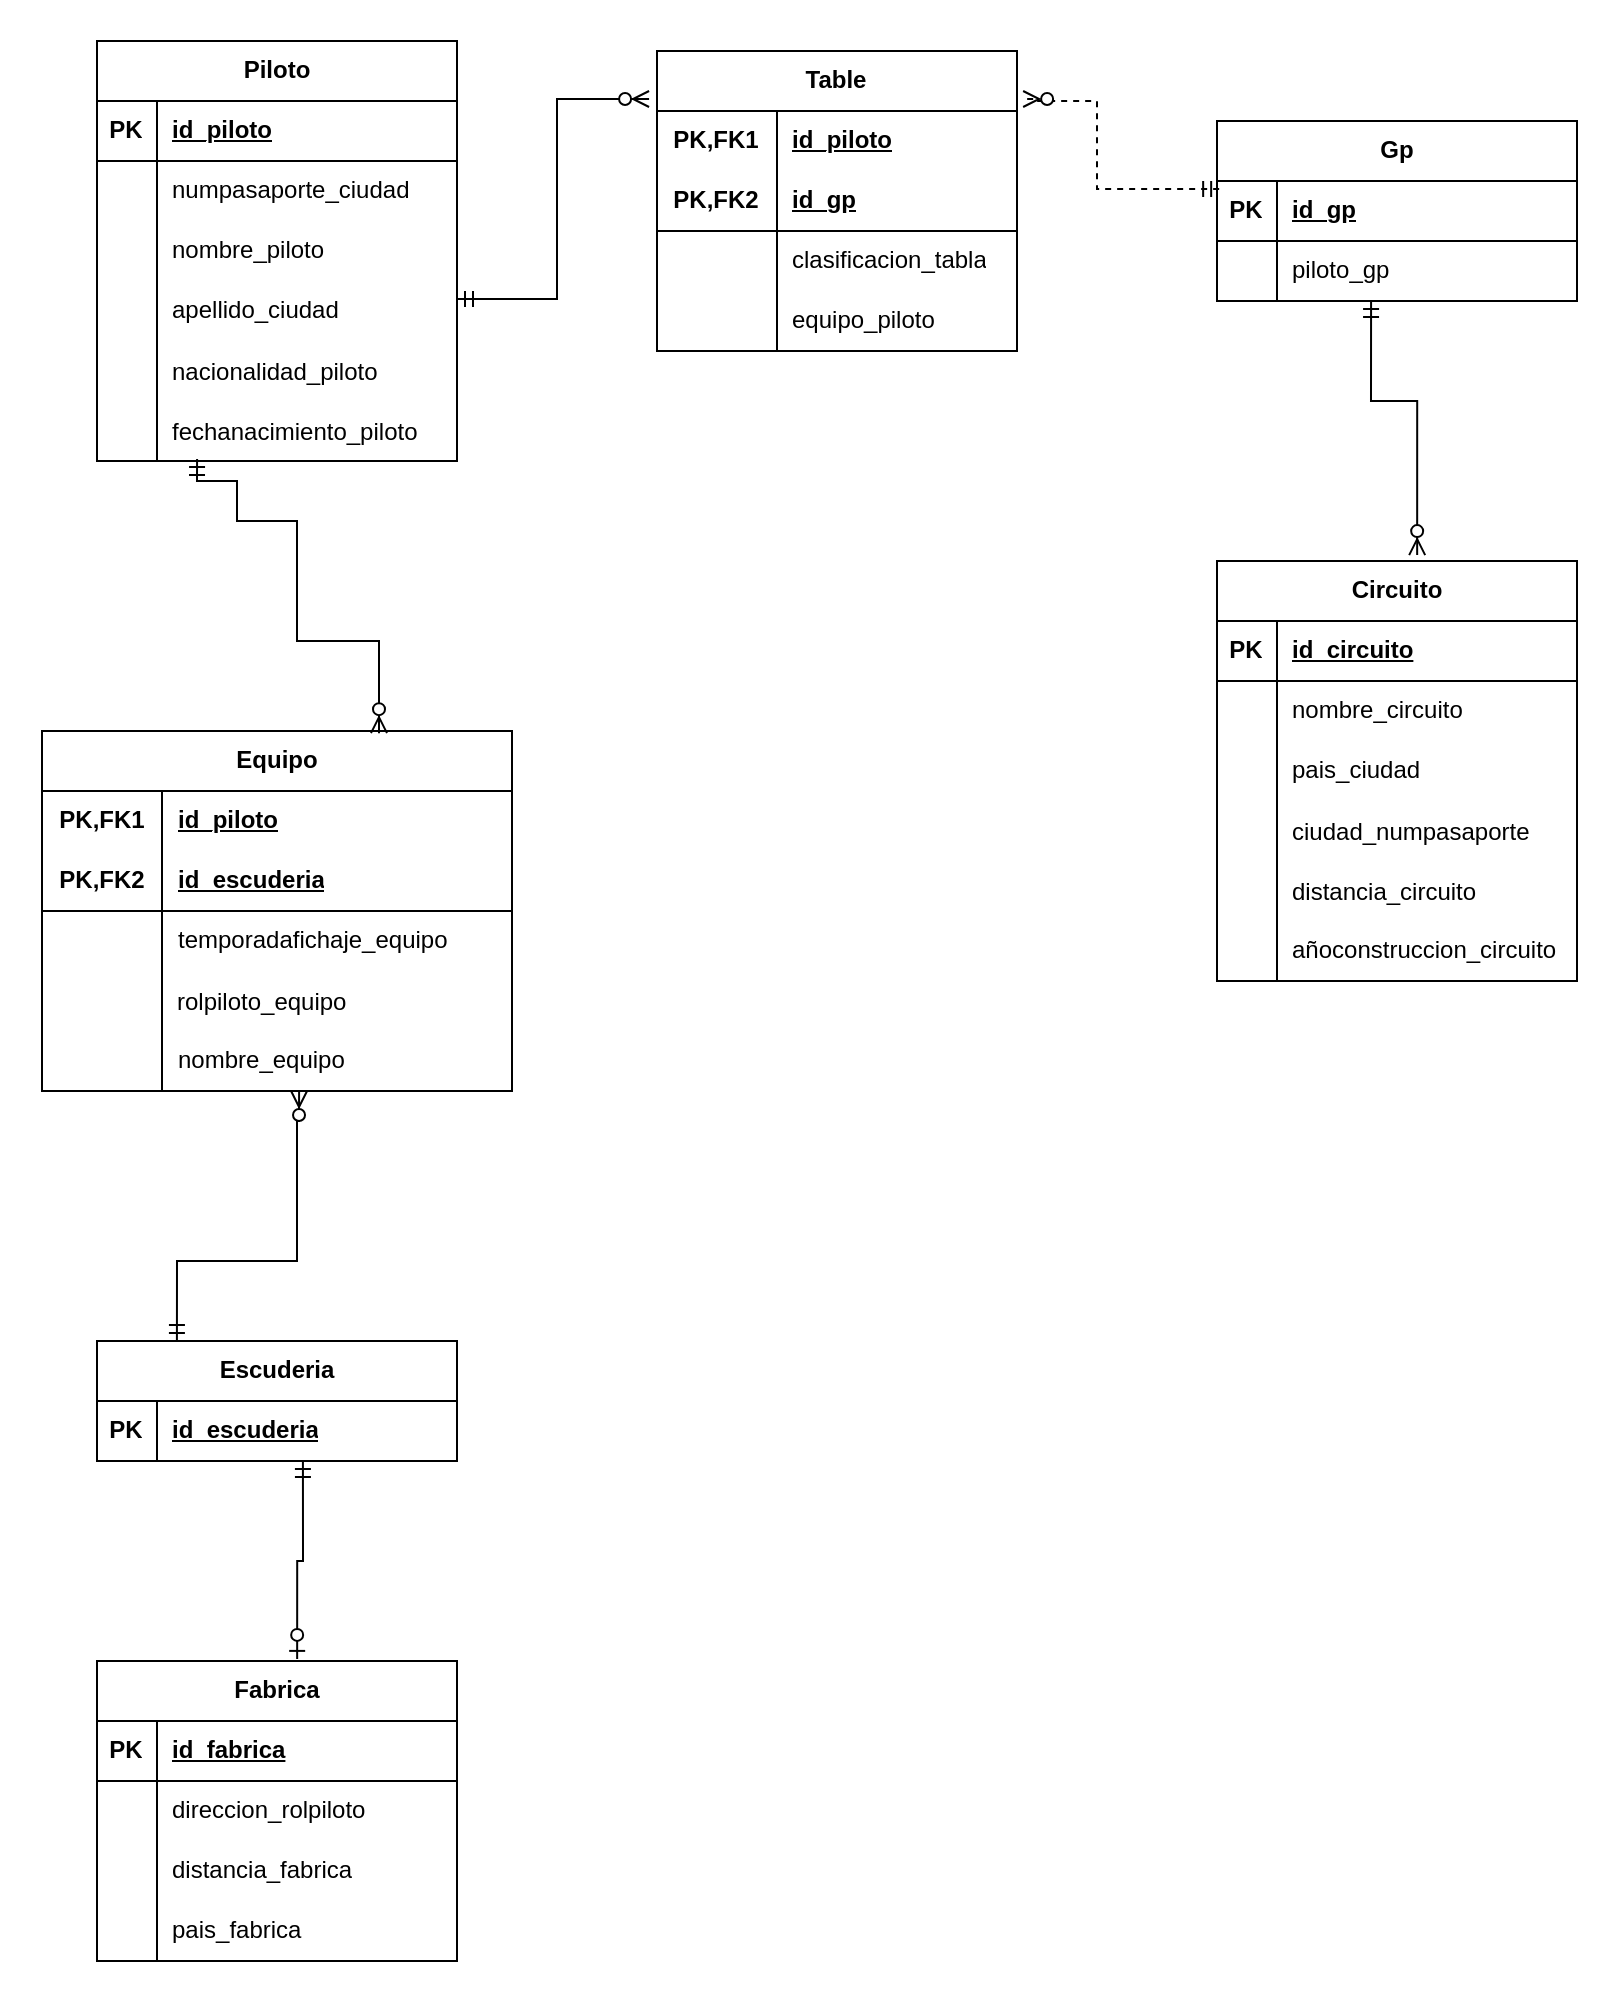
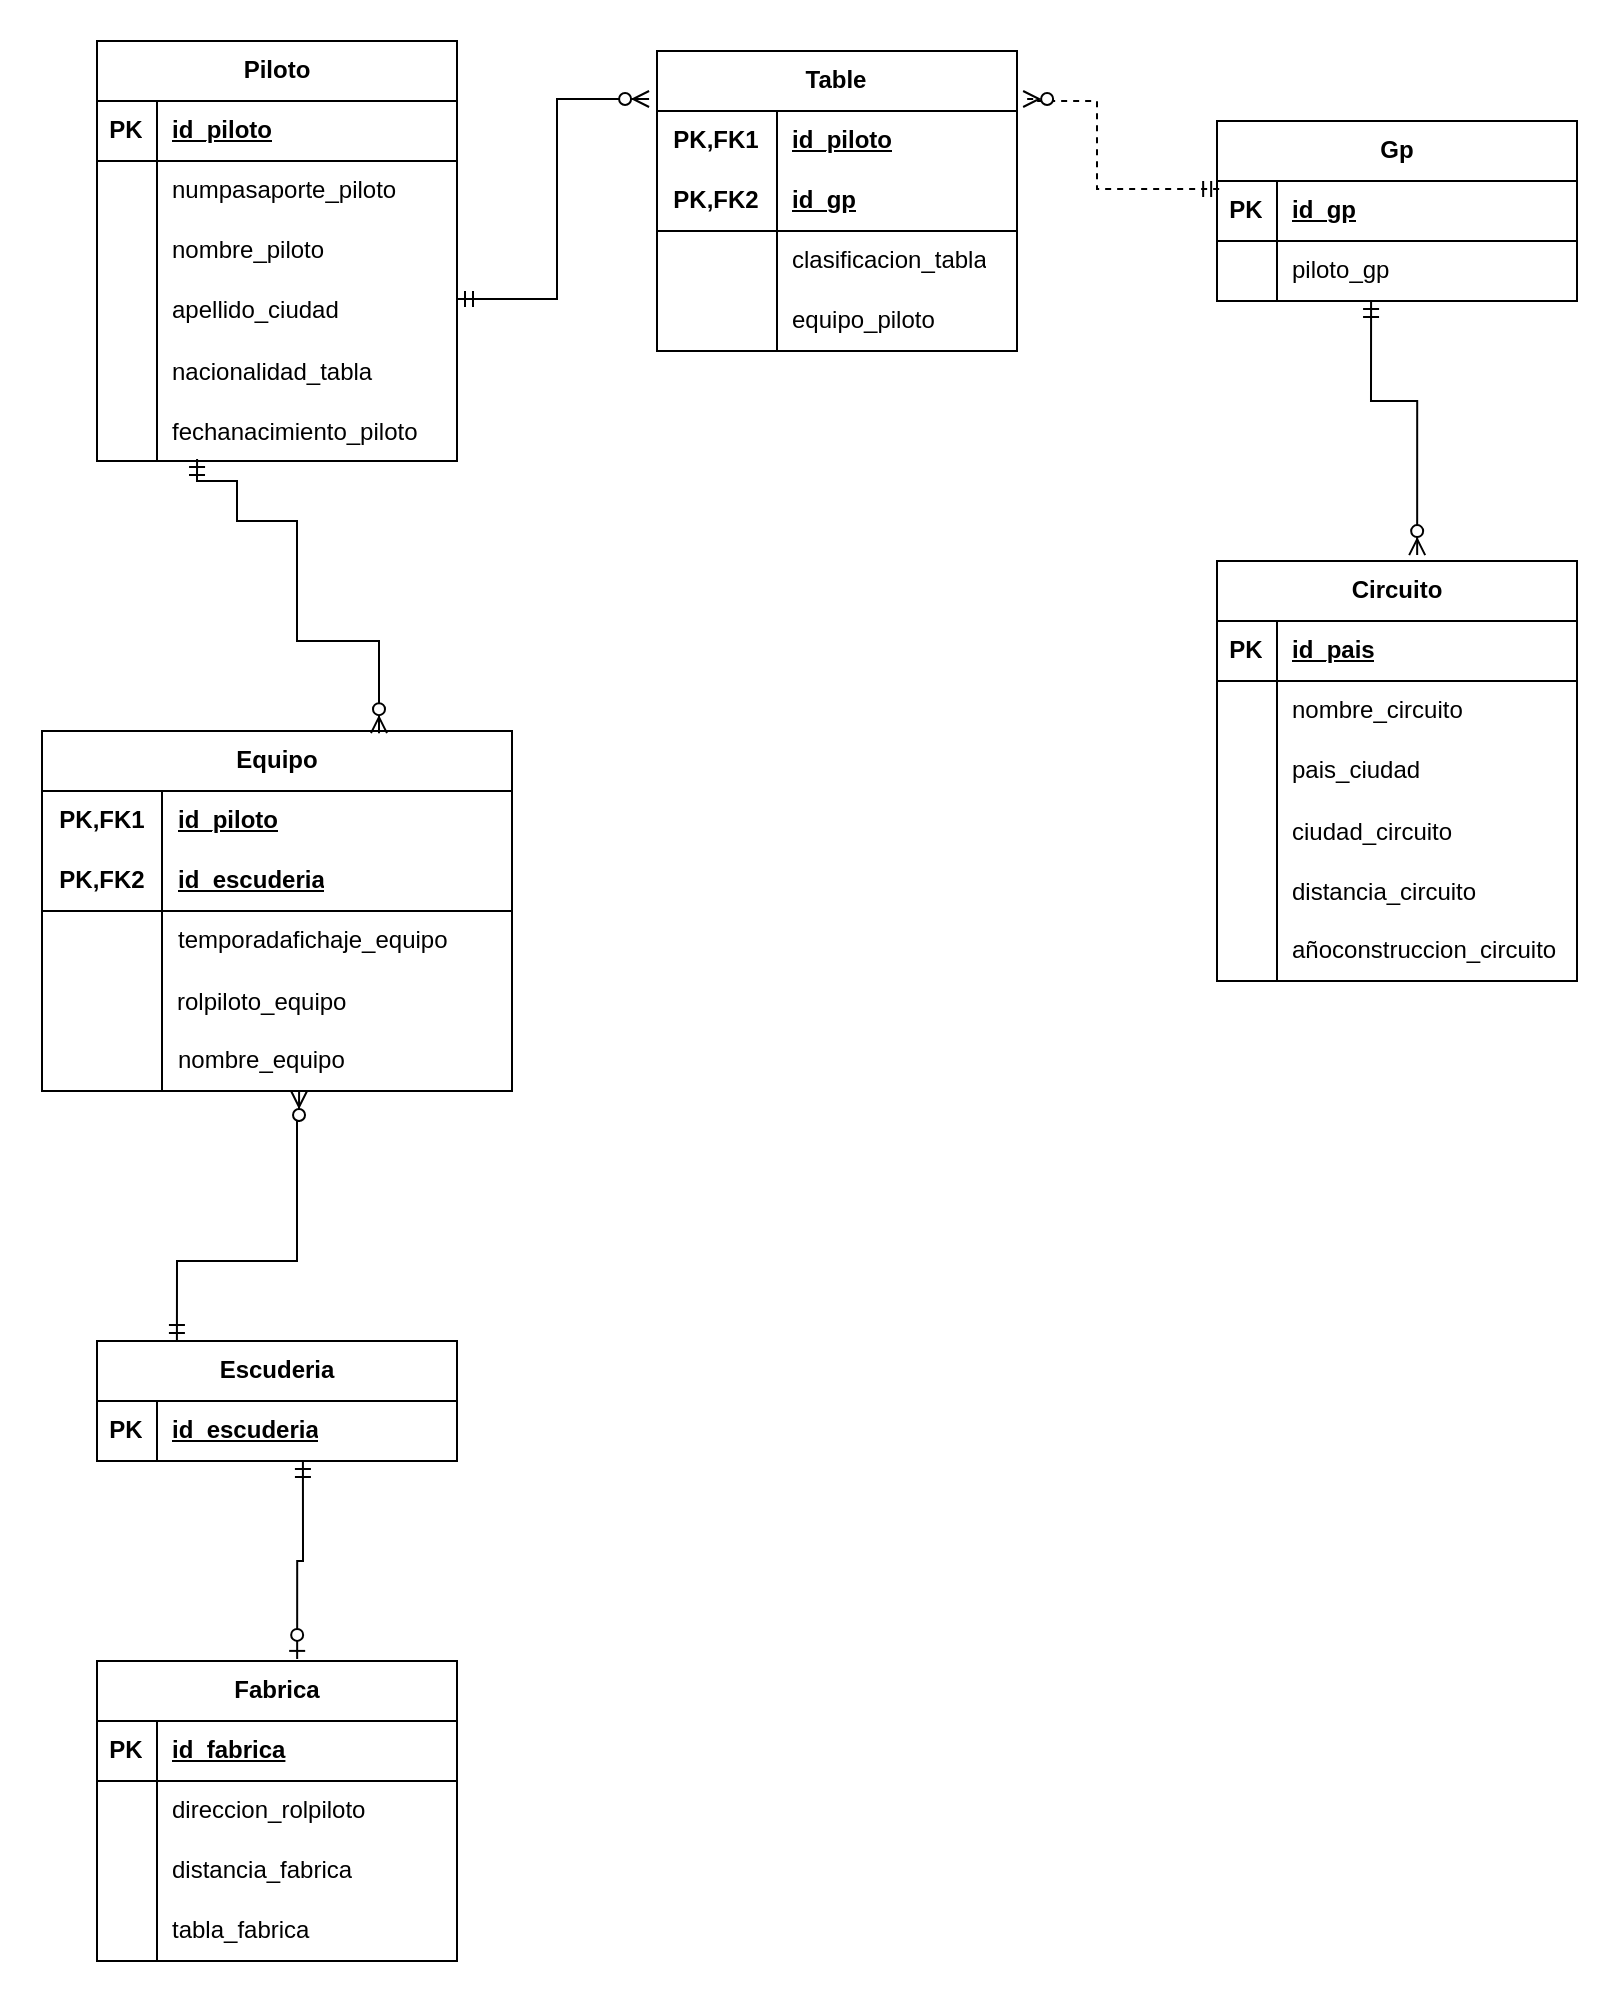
(298, 191) -> (294, 191)
(284, 372) -> (280, 372)
(1358, 651) -> (1334, 651)
(1417, 832) -> (1383, 832)
(247, 1931) -> (254, 1931)
